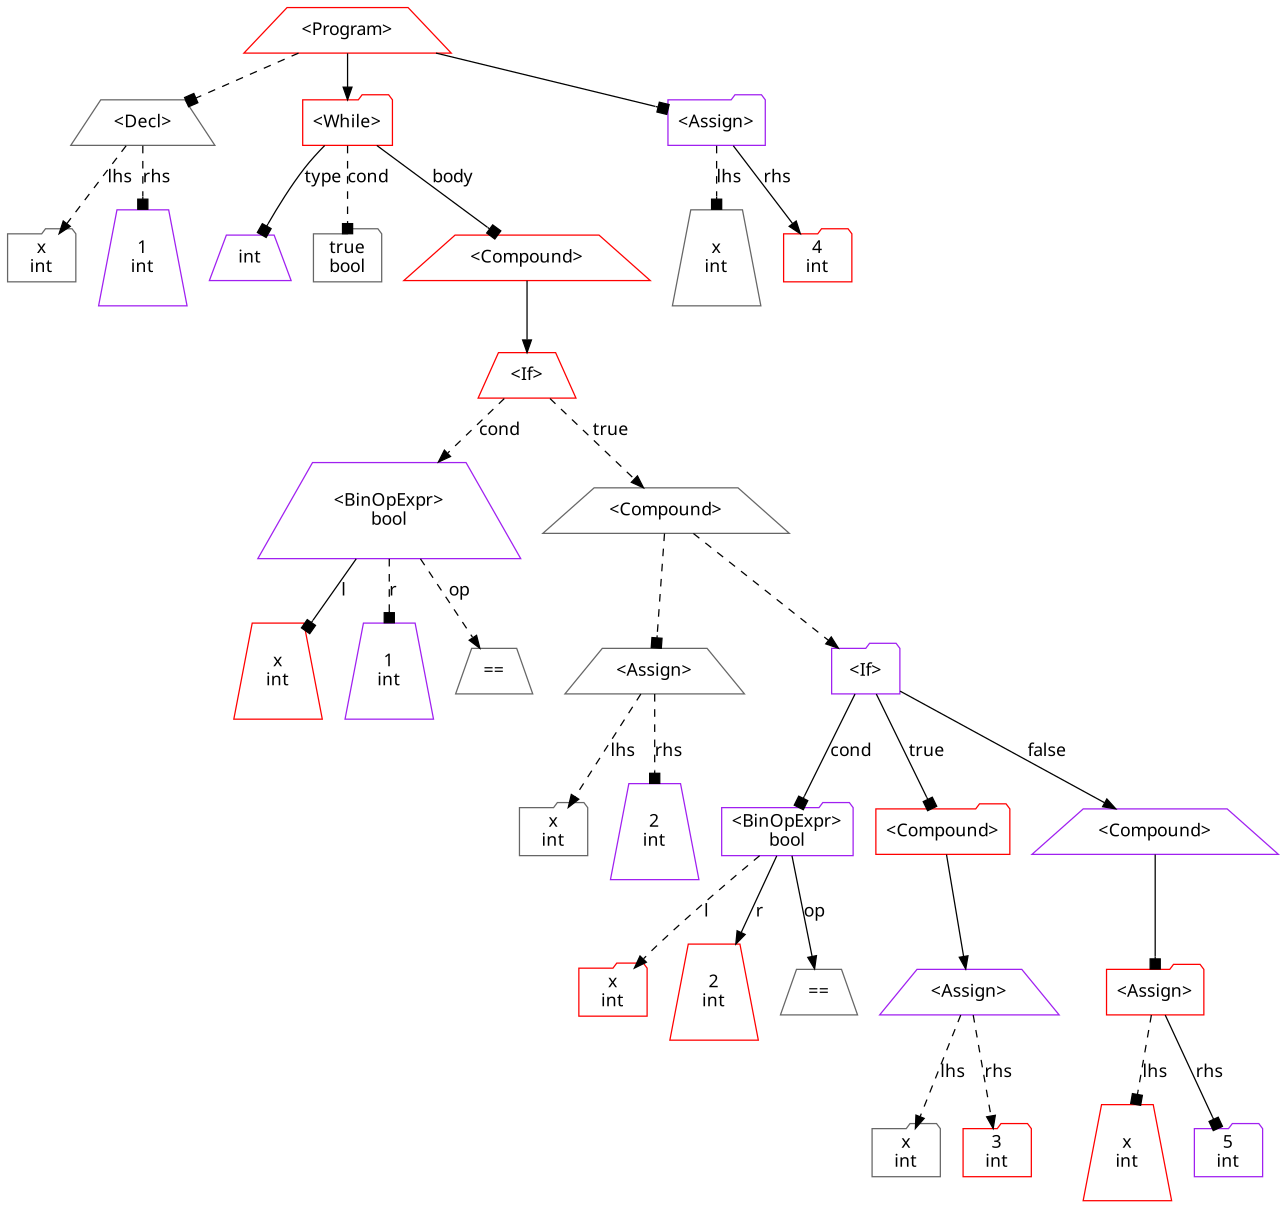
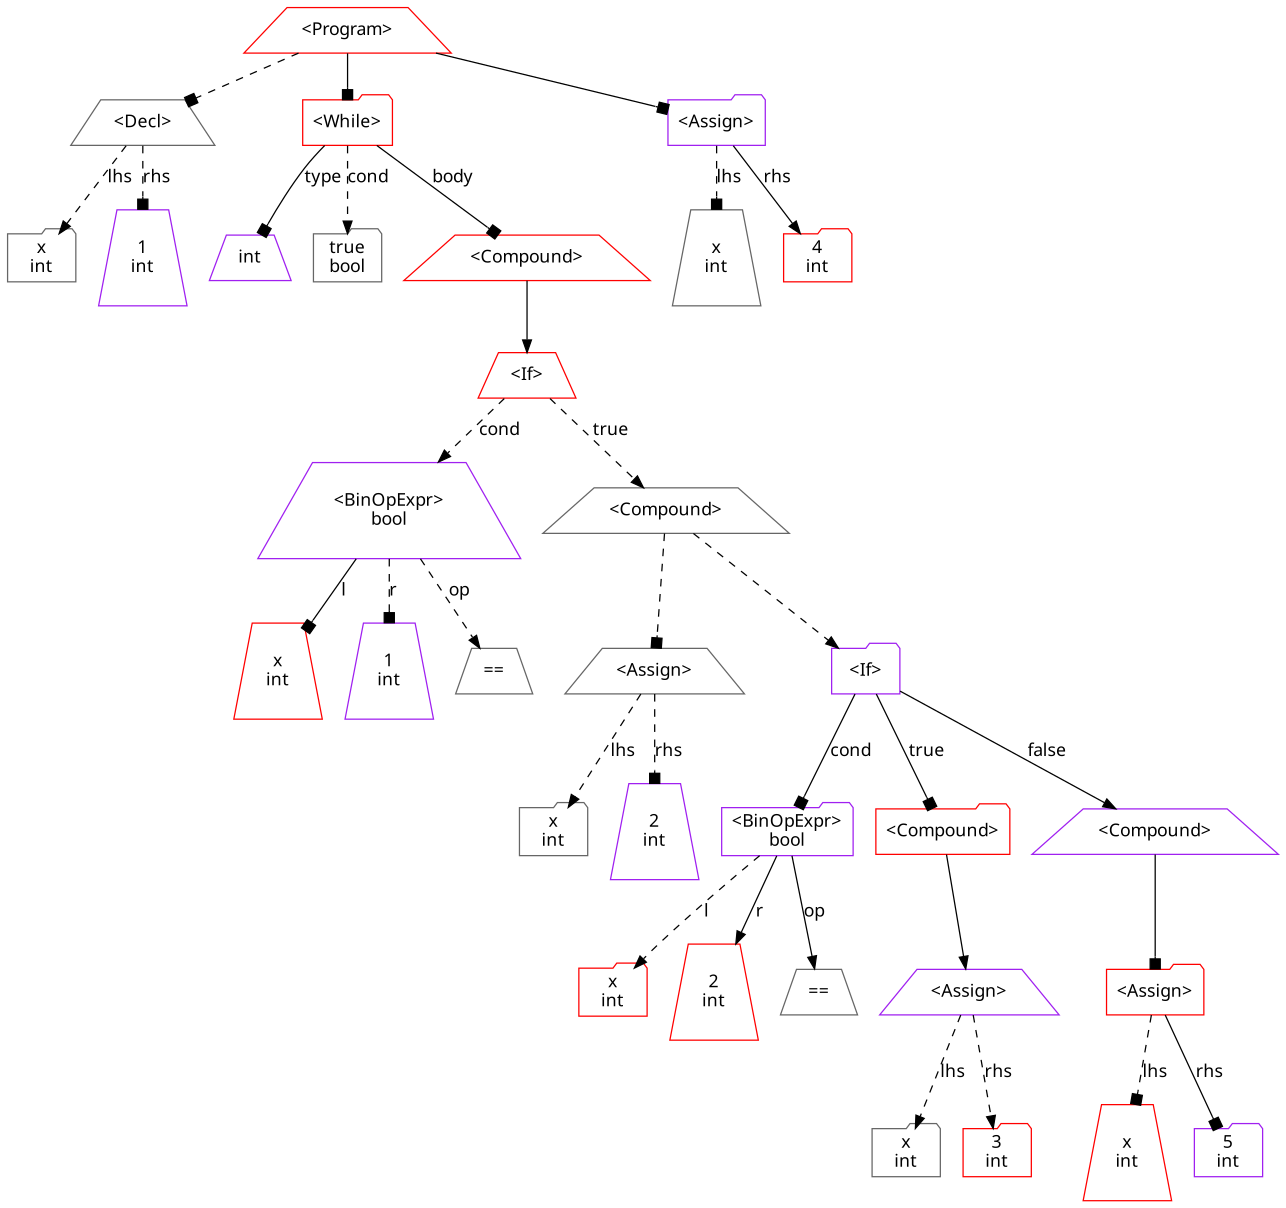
(348, 70) -> (348, 70)
(348, 183) -> (348, 183)
